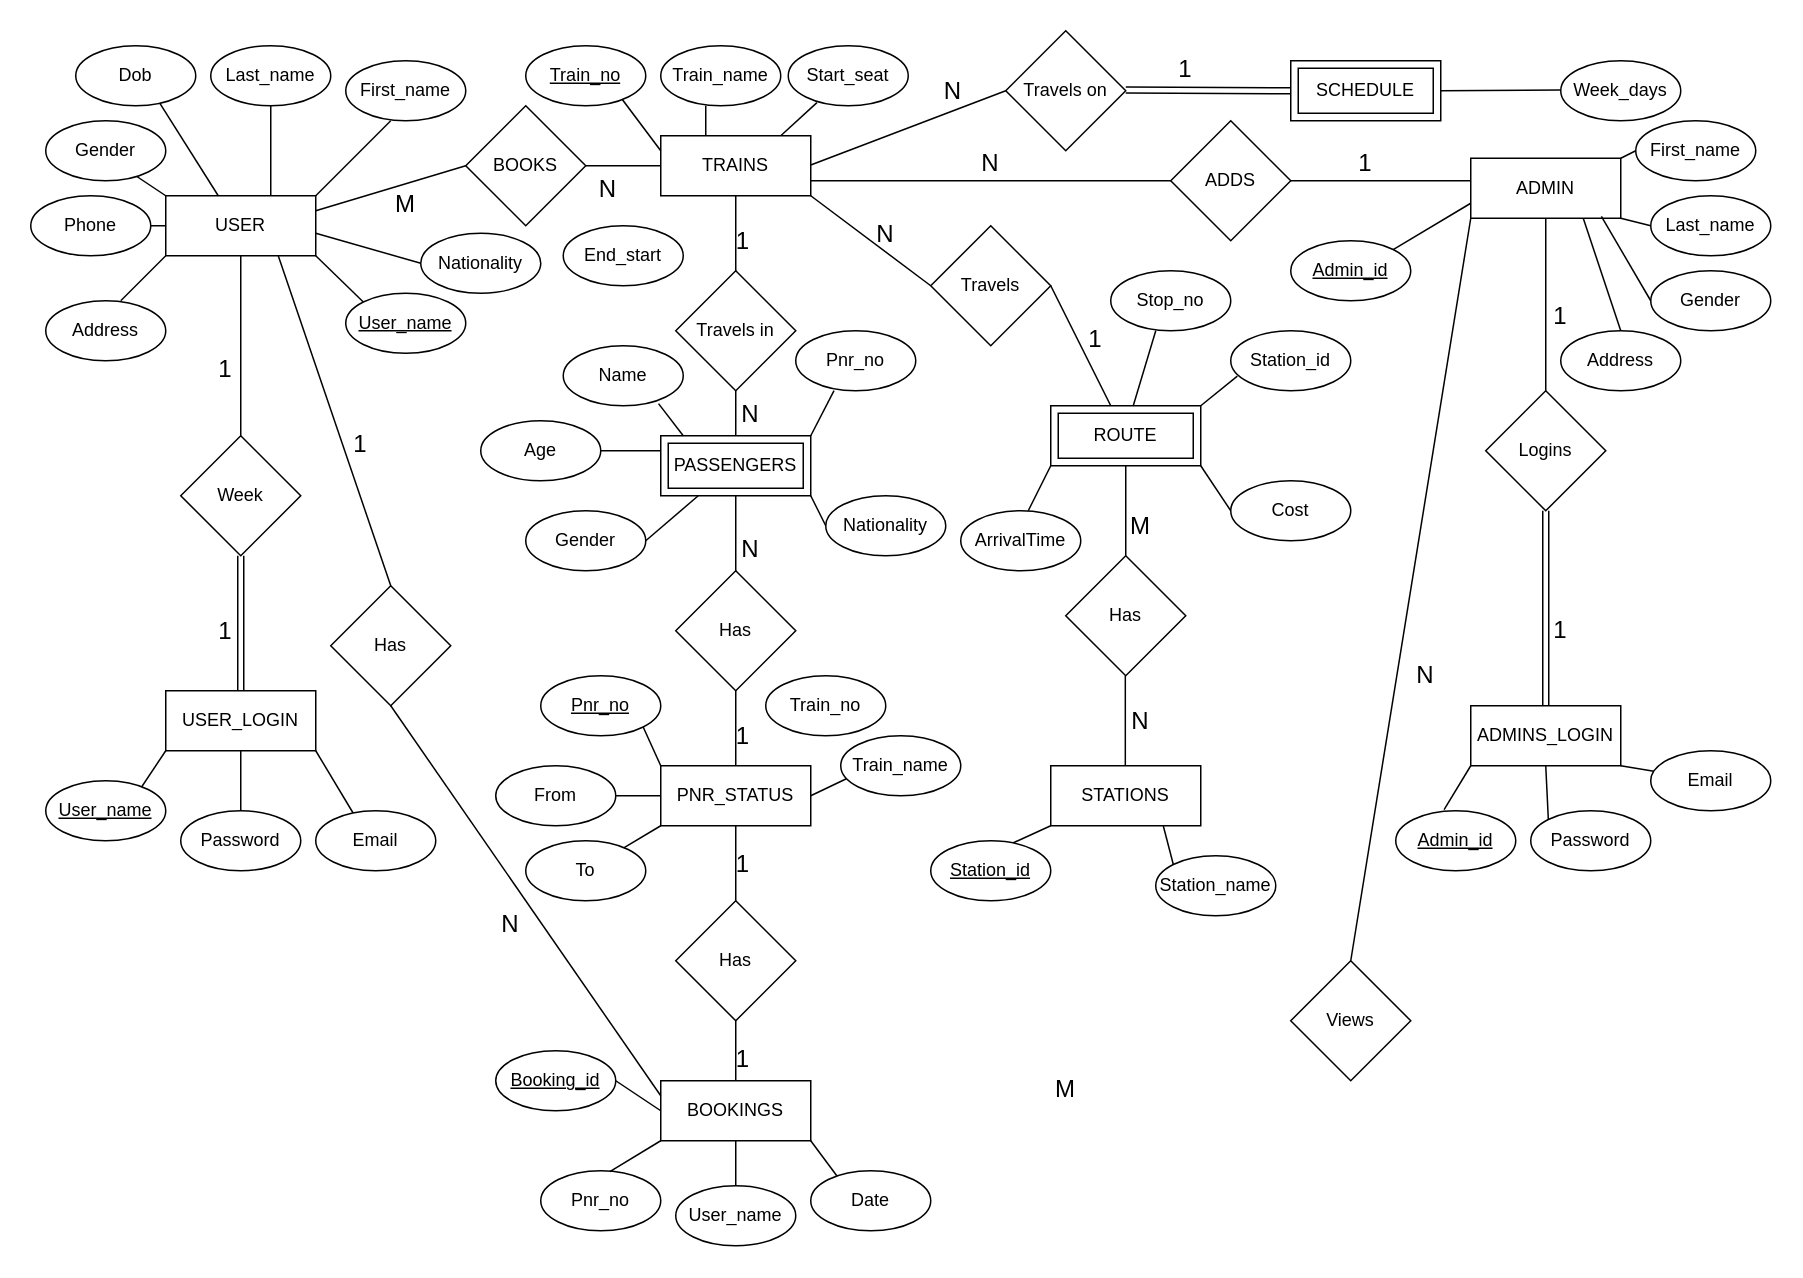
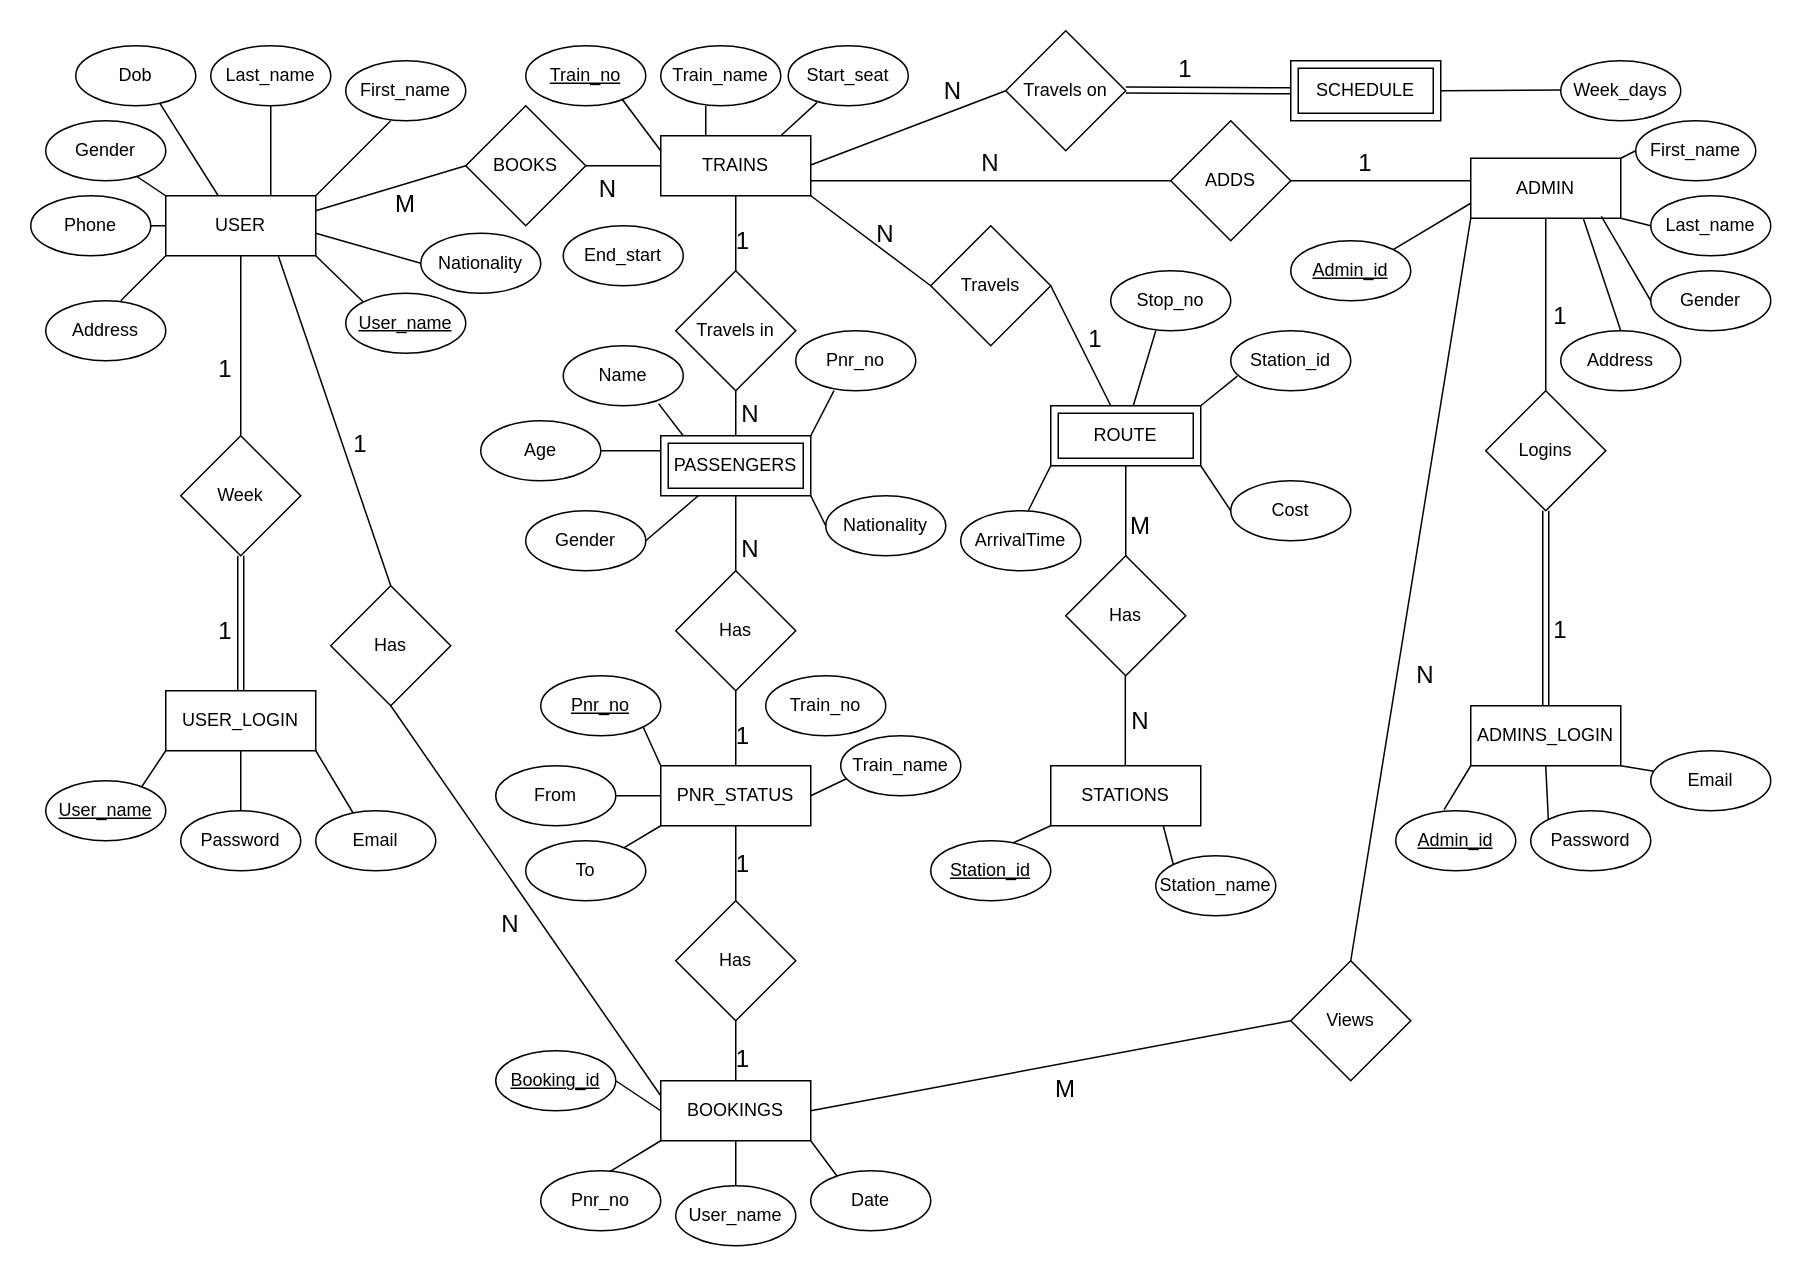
none -> (1051, 1066)
